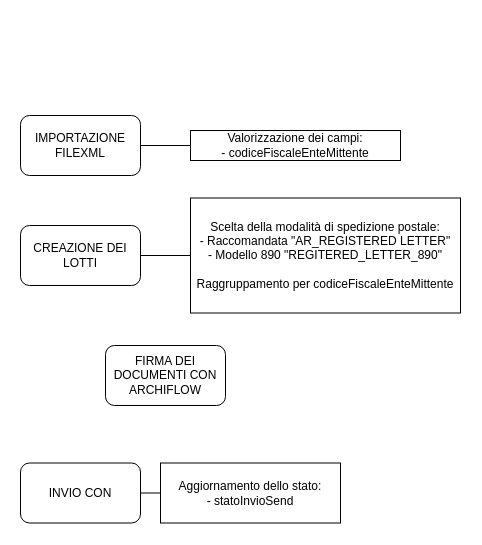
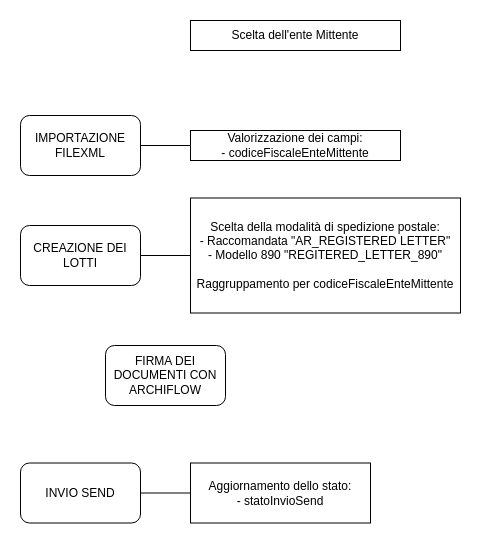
none -> (296, 36)
(251, 493) -> (281, 493)
(81, 494) -> (81, 494)
